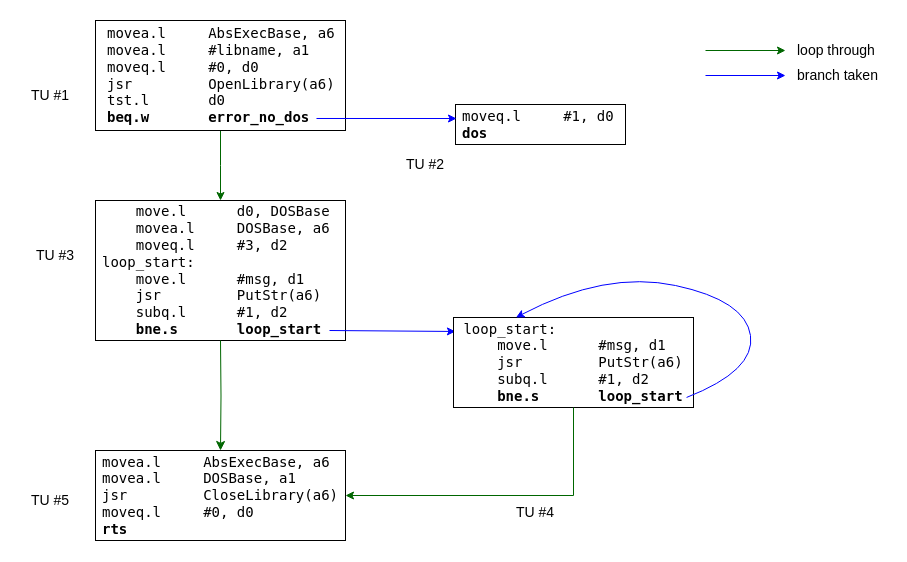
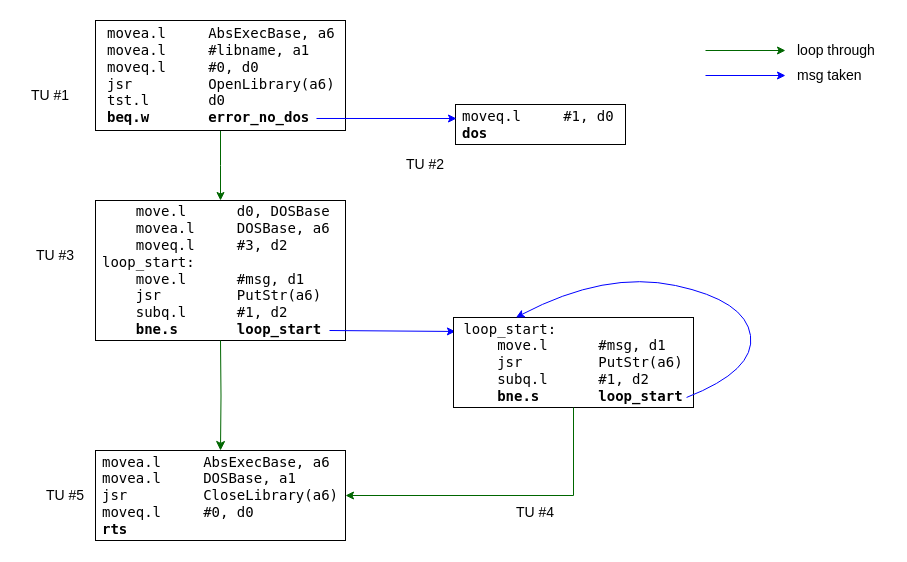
(836, 76) -> (826, 76)
(51, 501) -> (66, 496)
